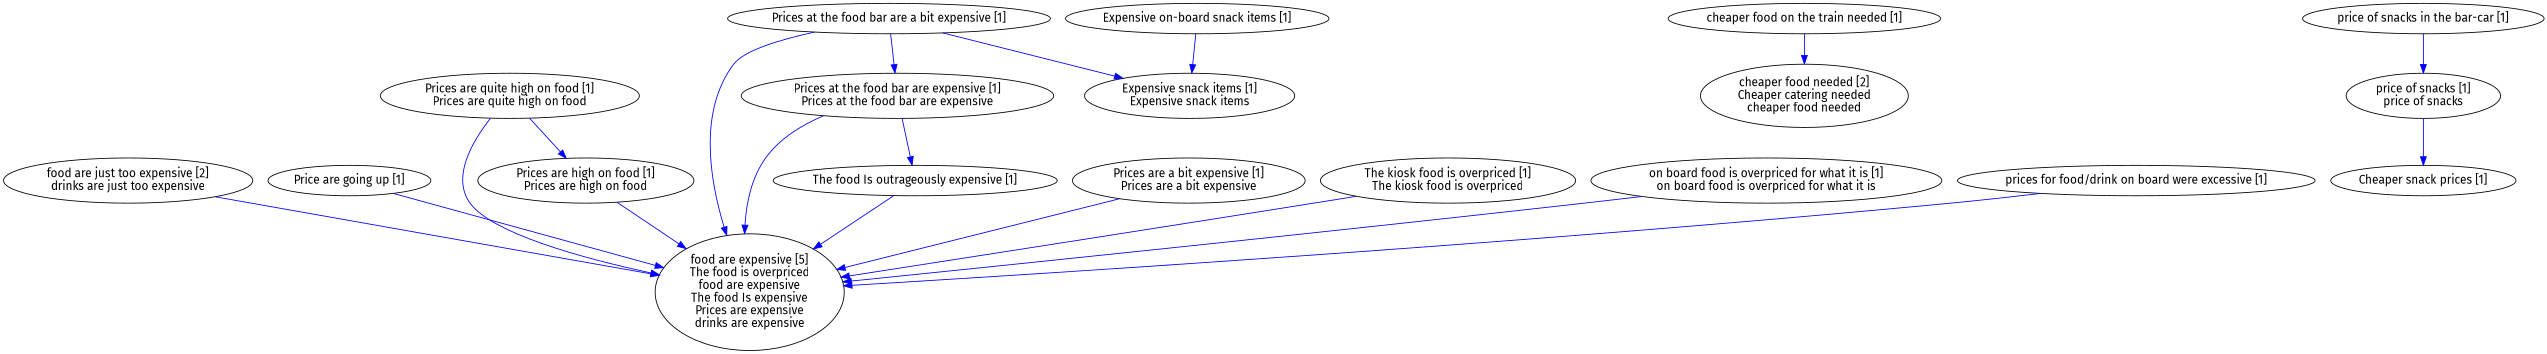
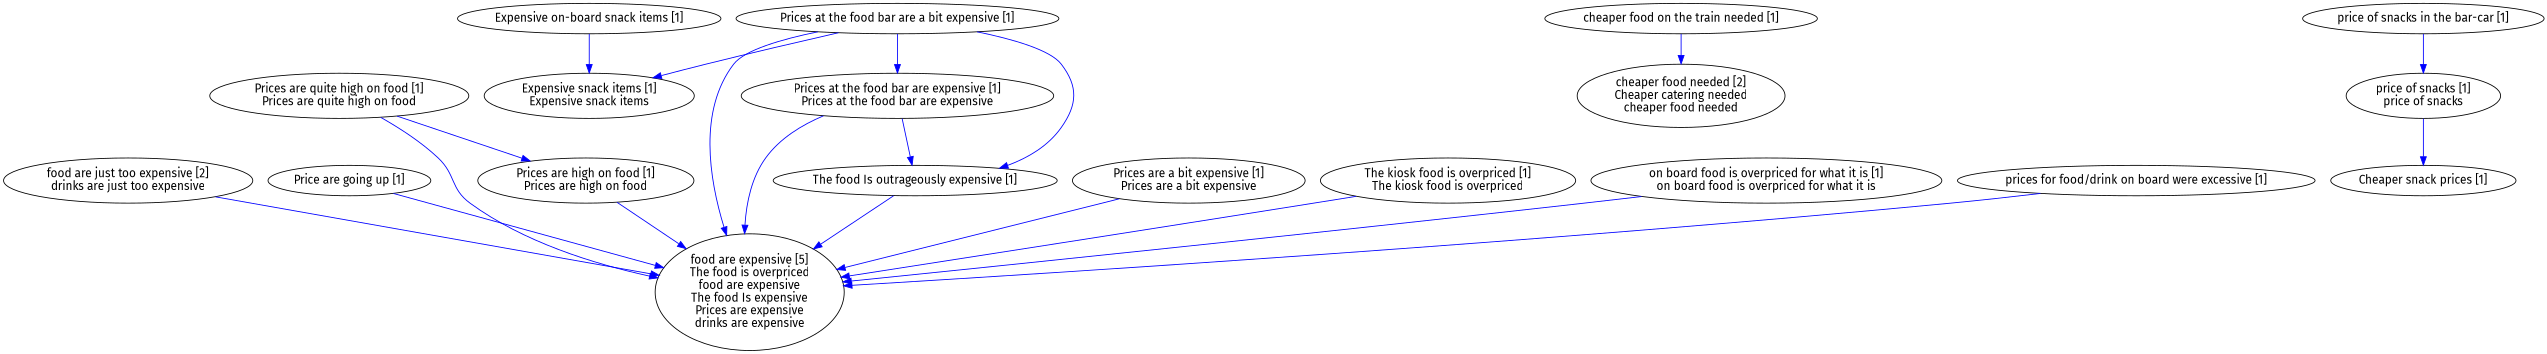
none -> (1072, 84)
